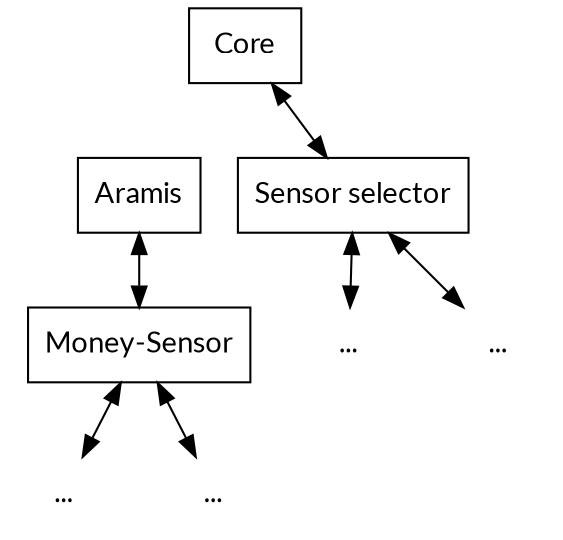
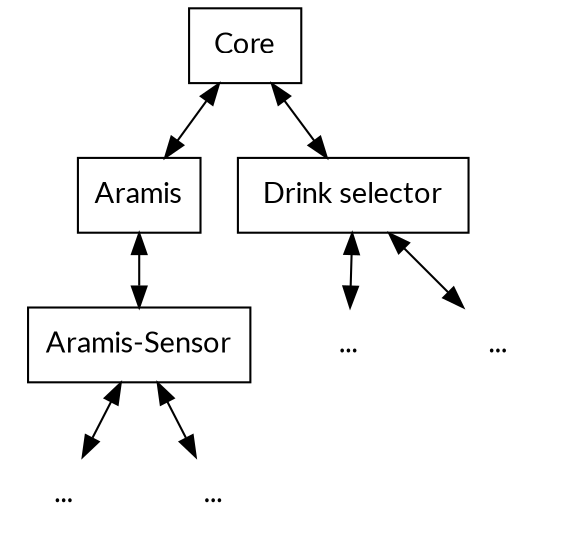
none -> (192, 121)
(353, 195) -> (353, 195)
(139, 345) -> (139, 345)
